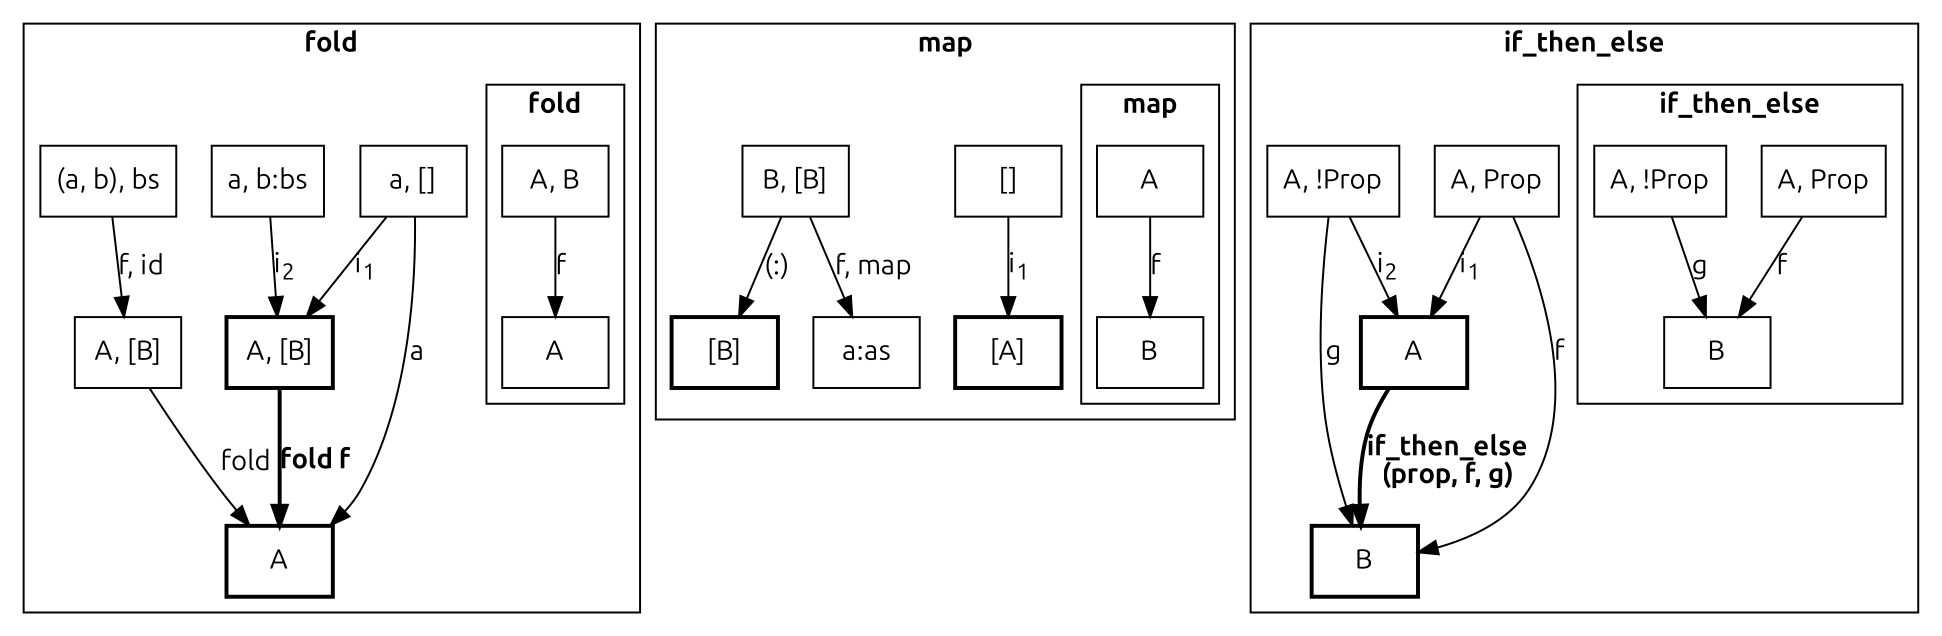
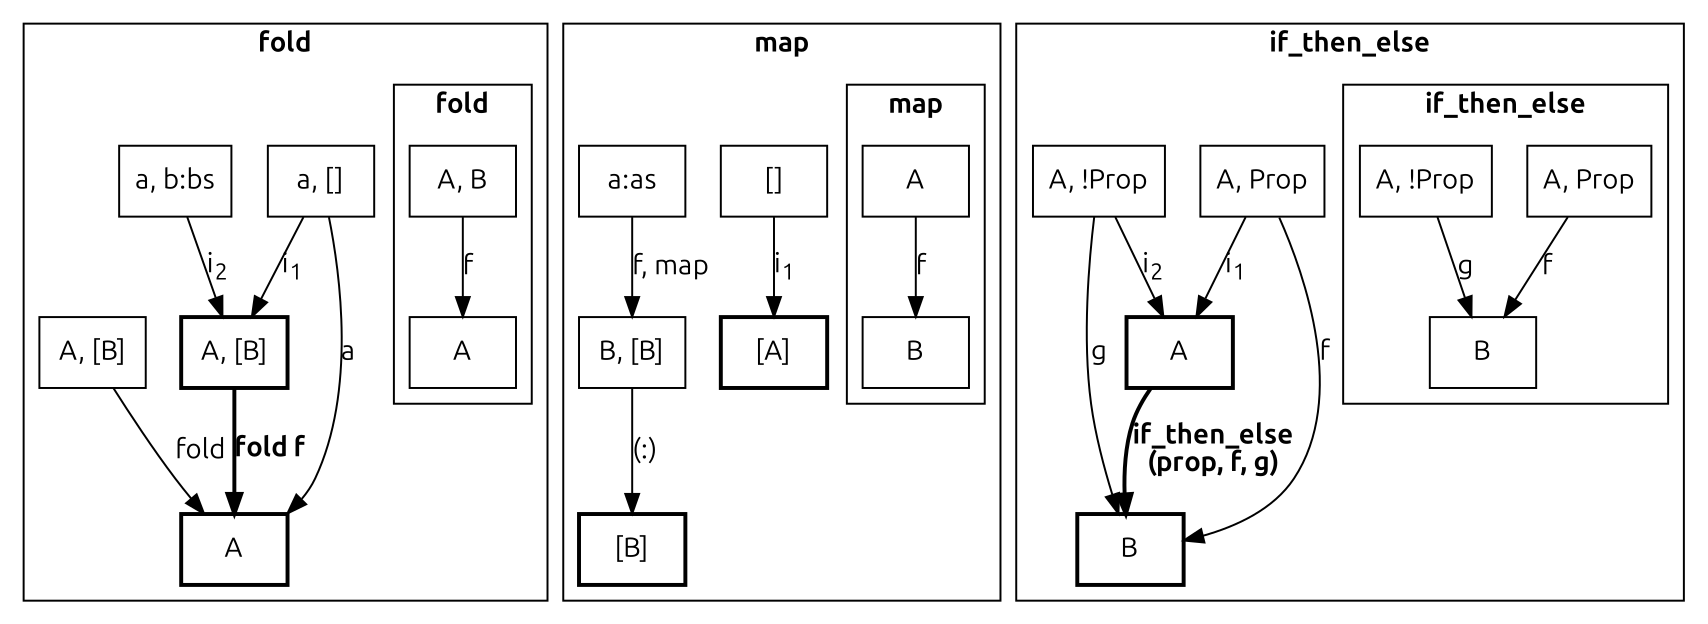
(108, 181) -> none
(827, 258) -> (632, 257)
